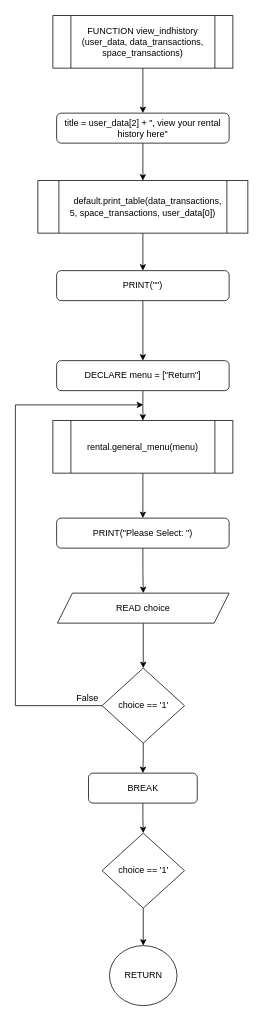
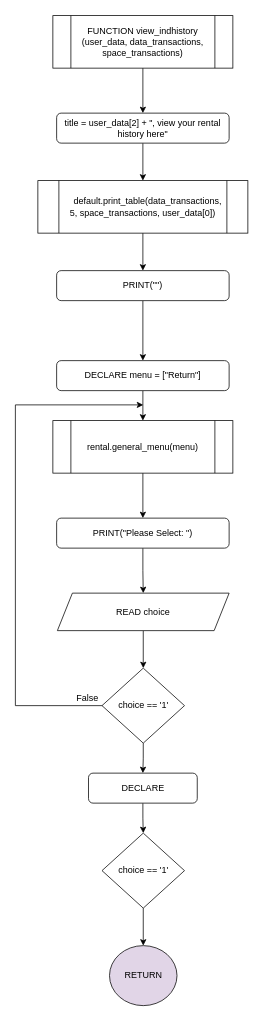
(143, 608) -> (143, 612)
(143, 788) -> (143, 788)
(143, 975) -> (143, 975)
